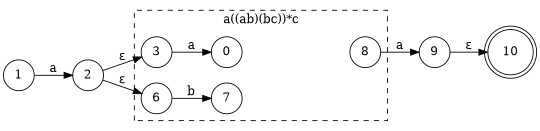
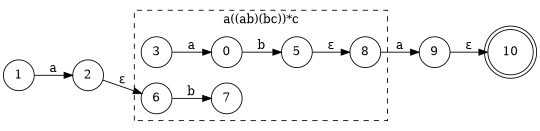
none -> (297, 52)
(118, 65) -> none
